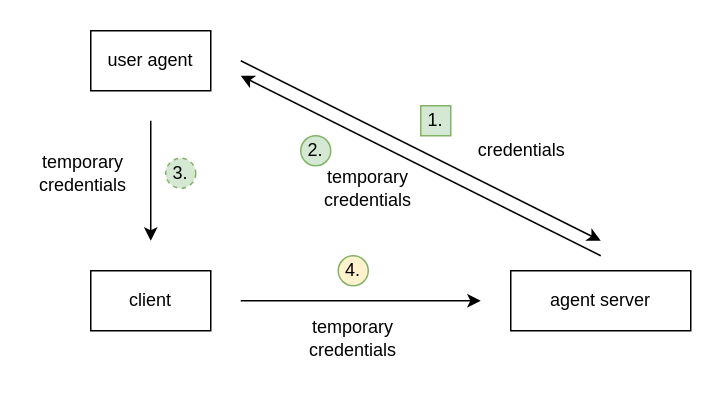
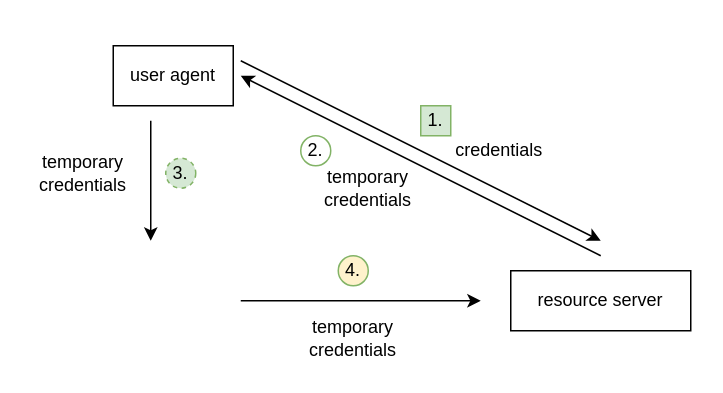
(151, 61) -> (173, 76)
(316, 151) -> (316, 151)
(522, 151) -> (500, 151)
(151, 301) -> none
(601, 301) -> (601, 301)
